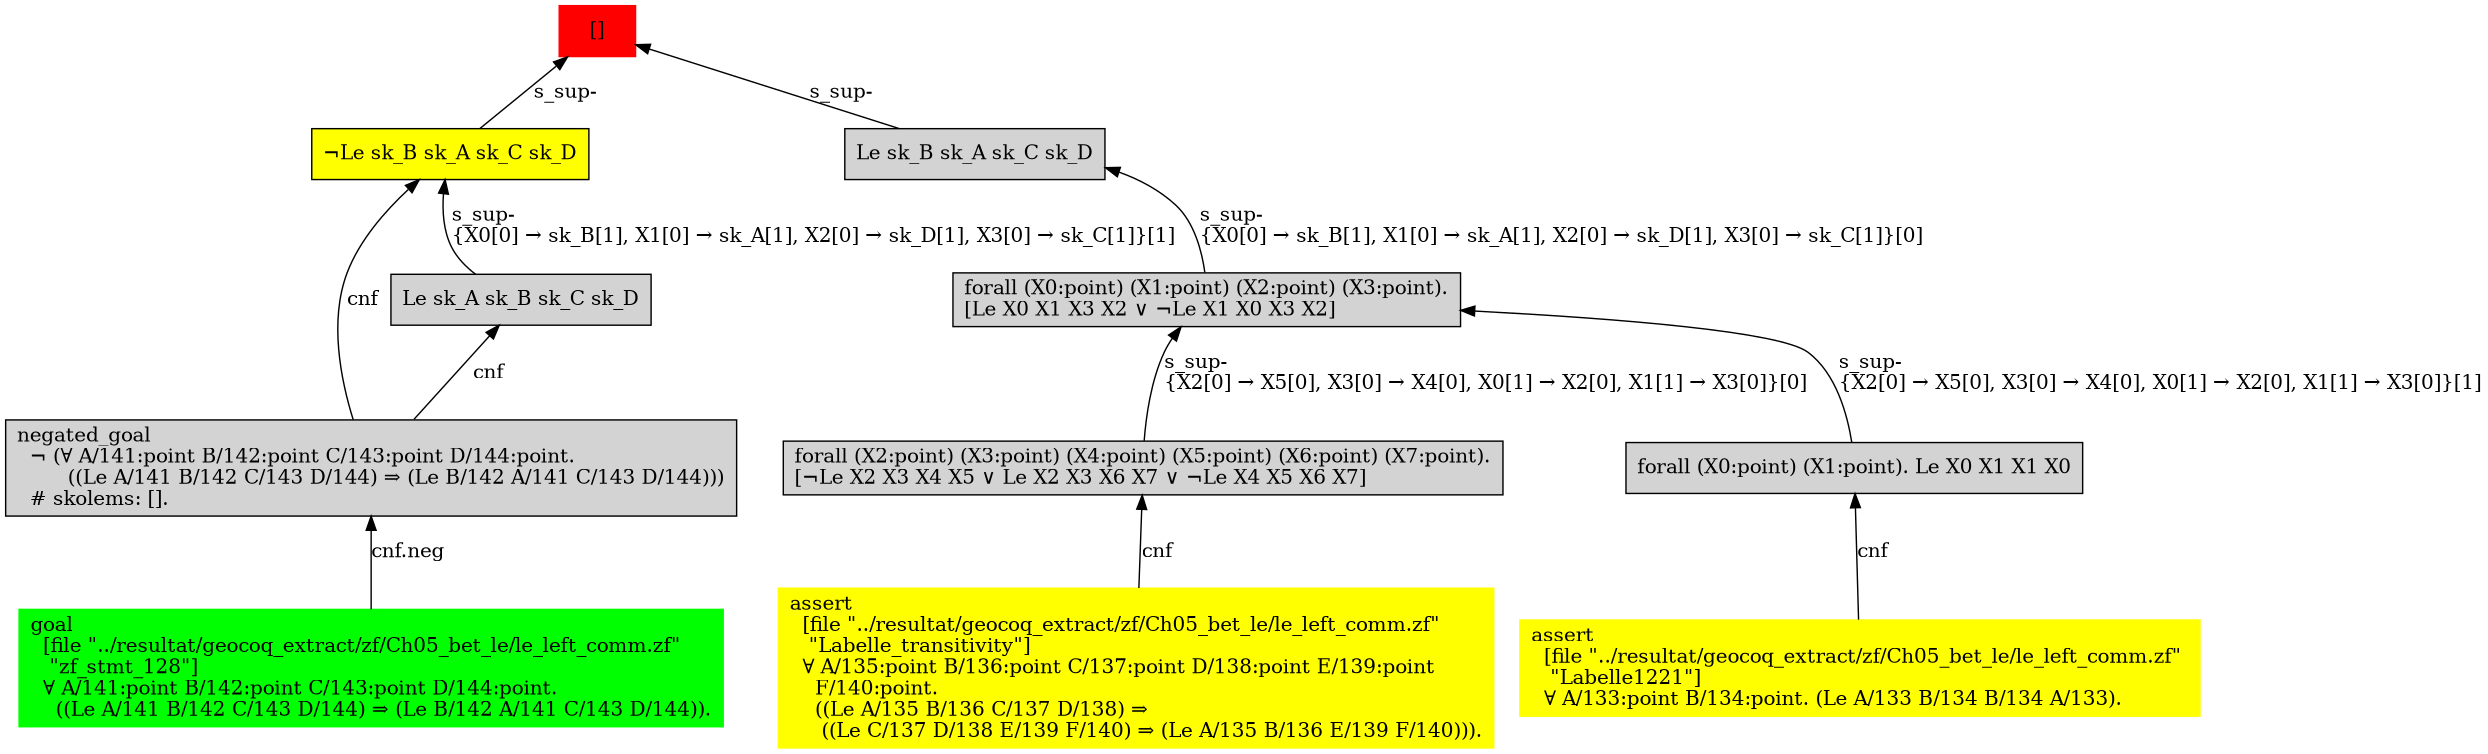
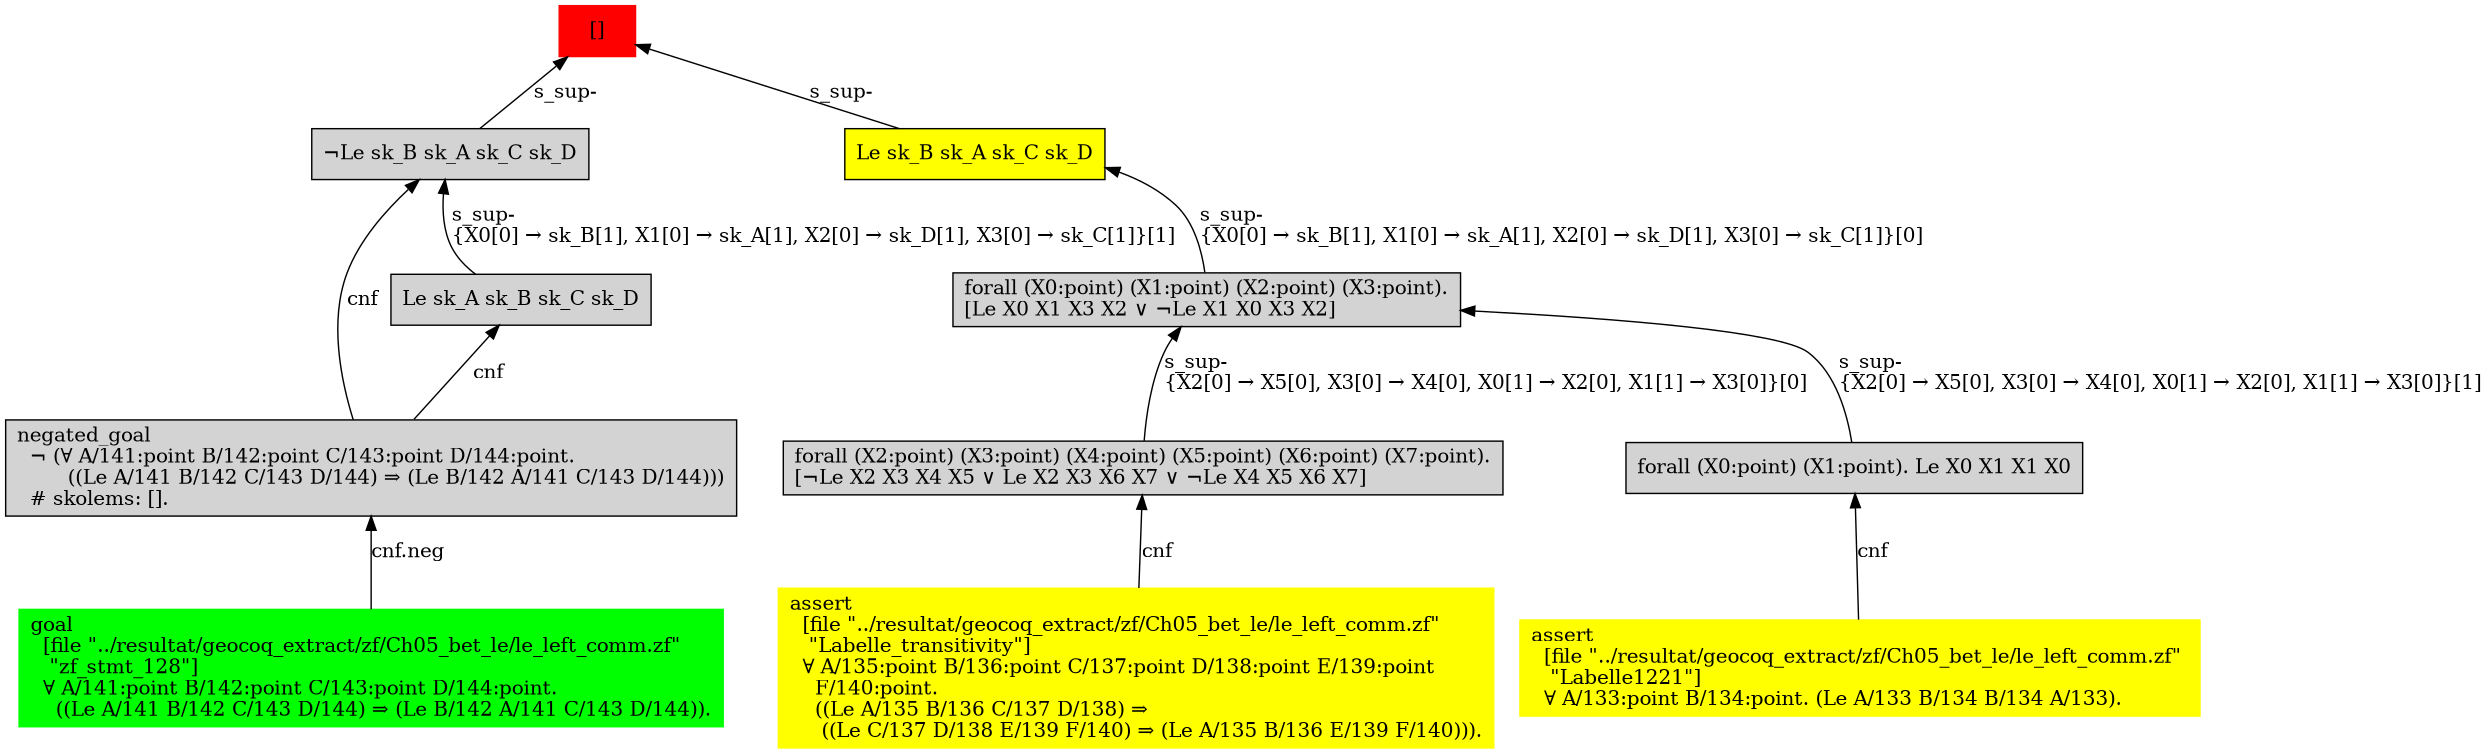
(450, 154) -> (450, 154)
(975, 154) -> (975, 154)
